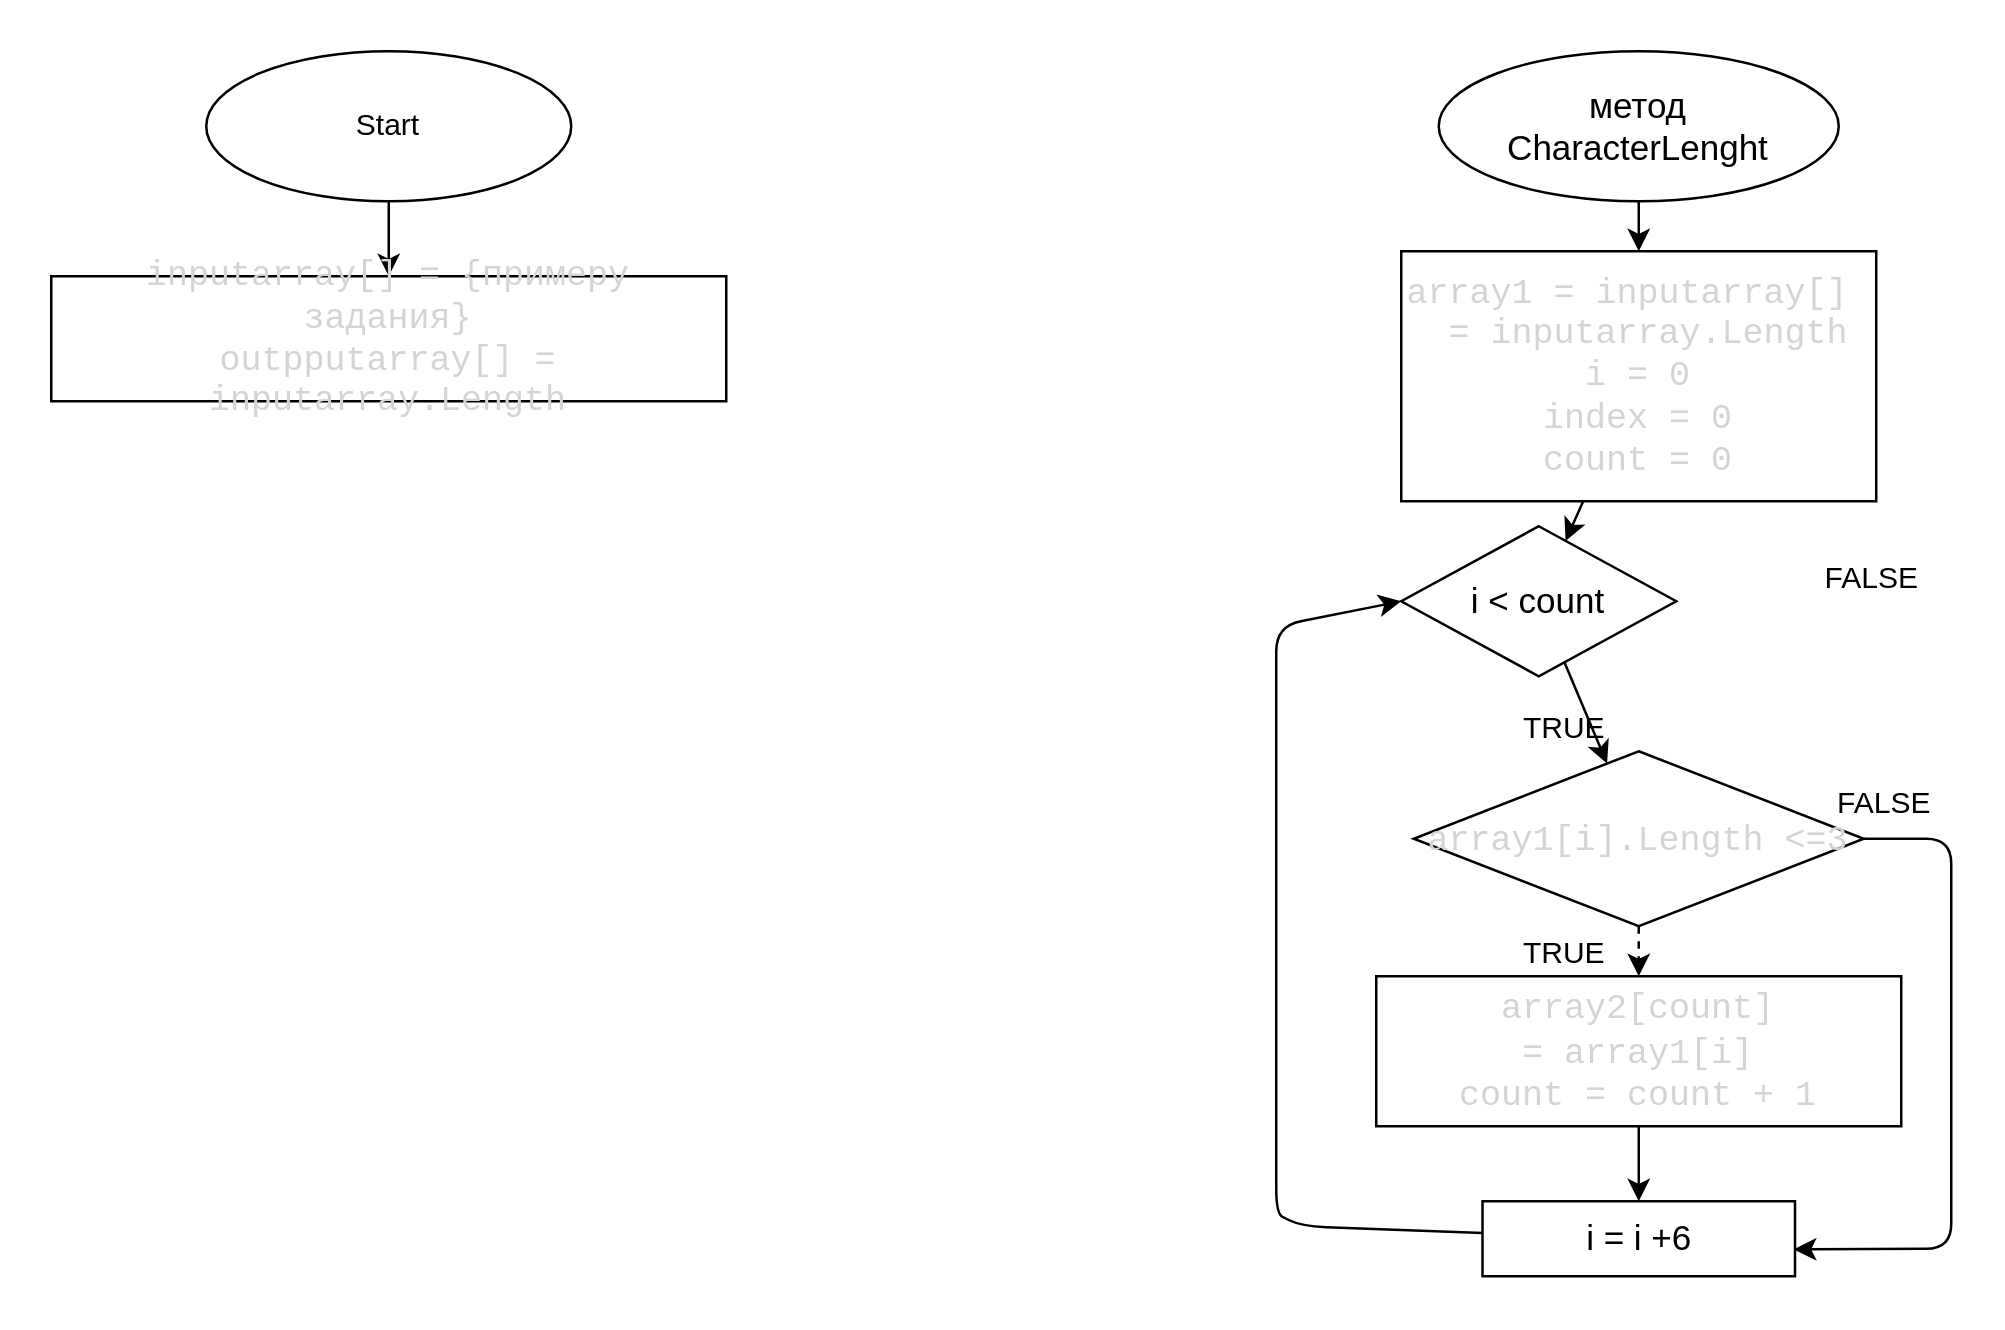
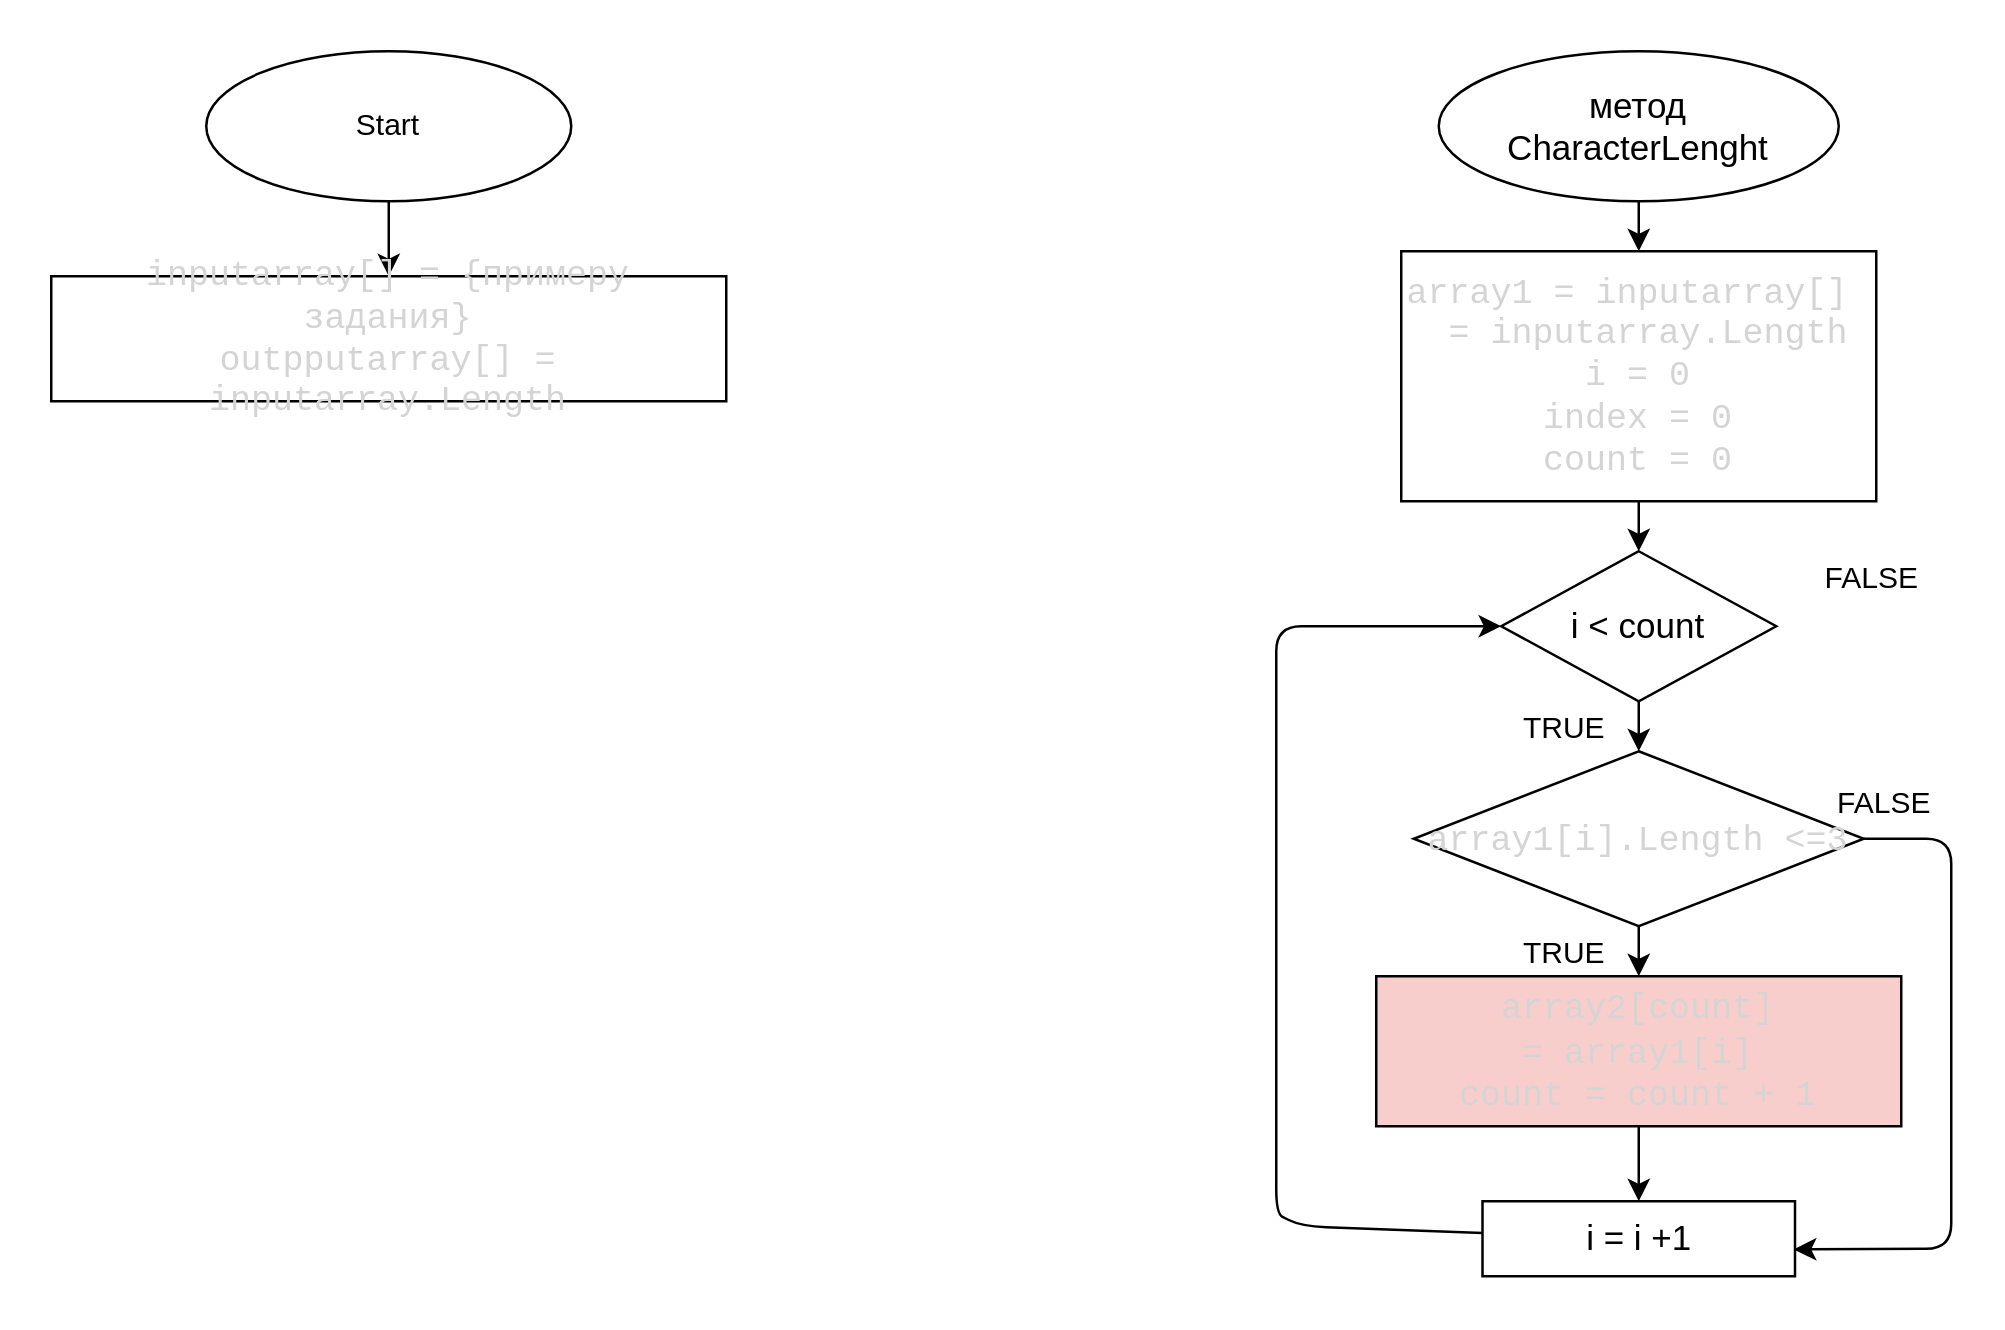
(1539, 601) -> (1639, 626)
(1639, 942) -> (1639, 942)
(1639, 1051) -> (1639, 1051)
(1640, 1239) -> (1640, 1239)
